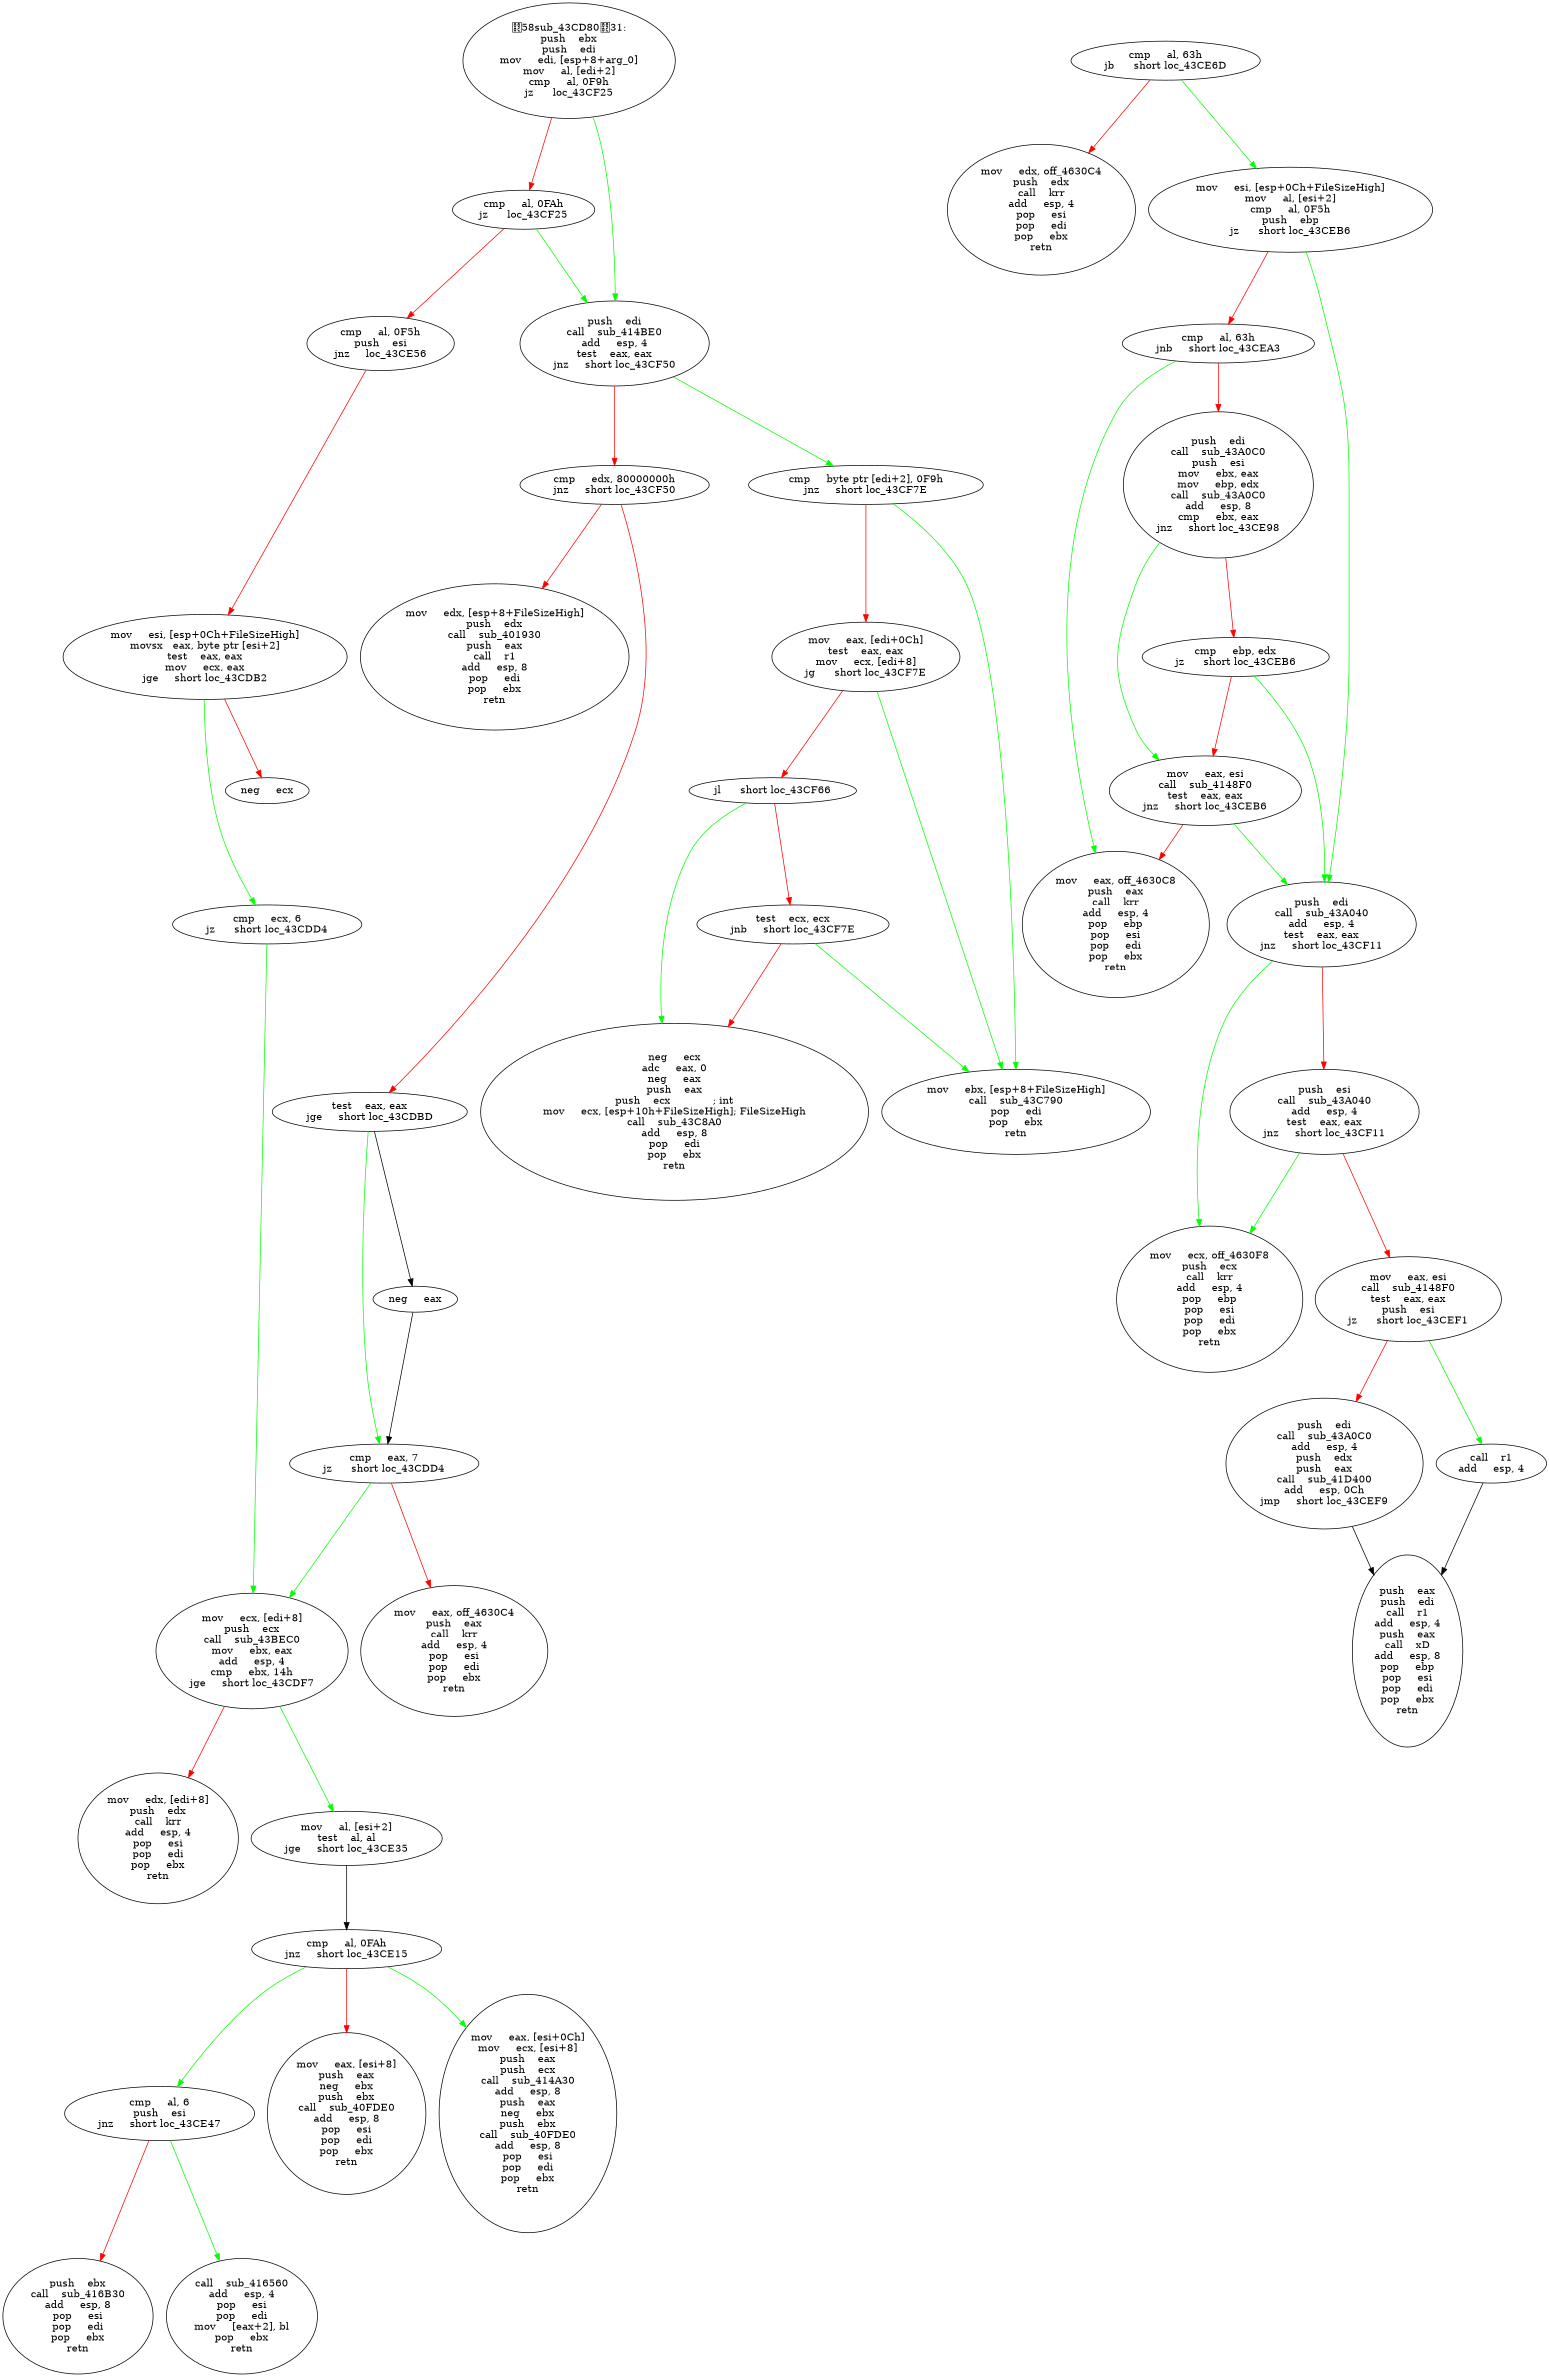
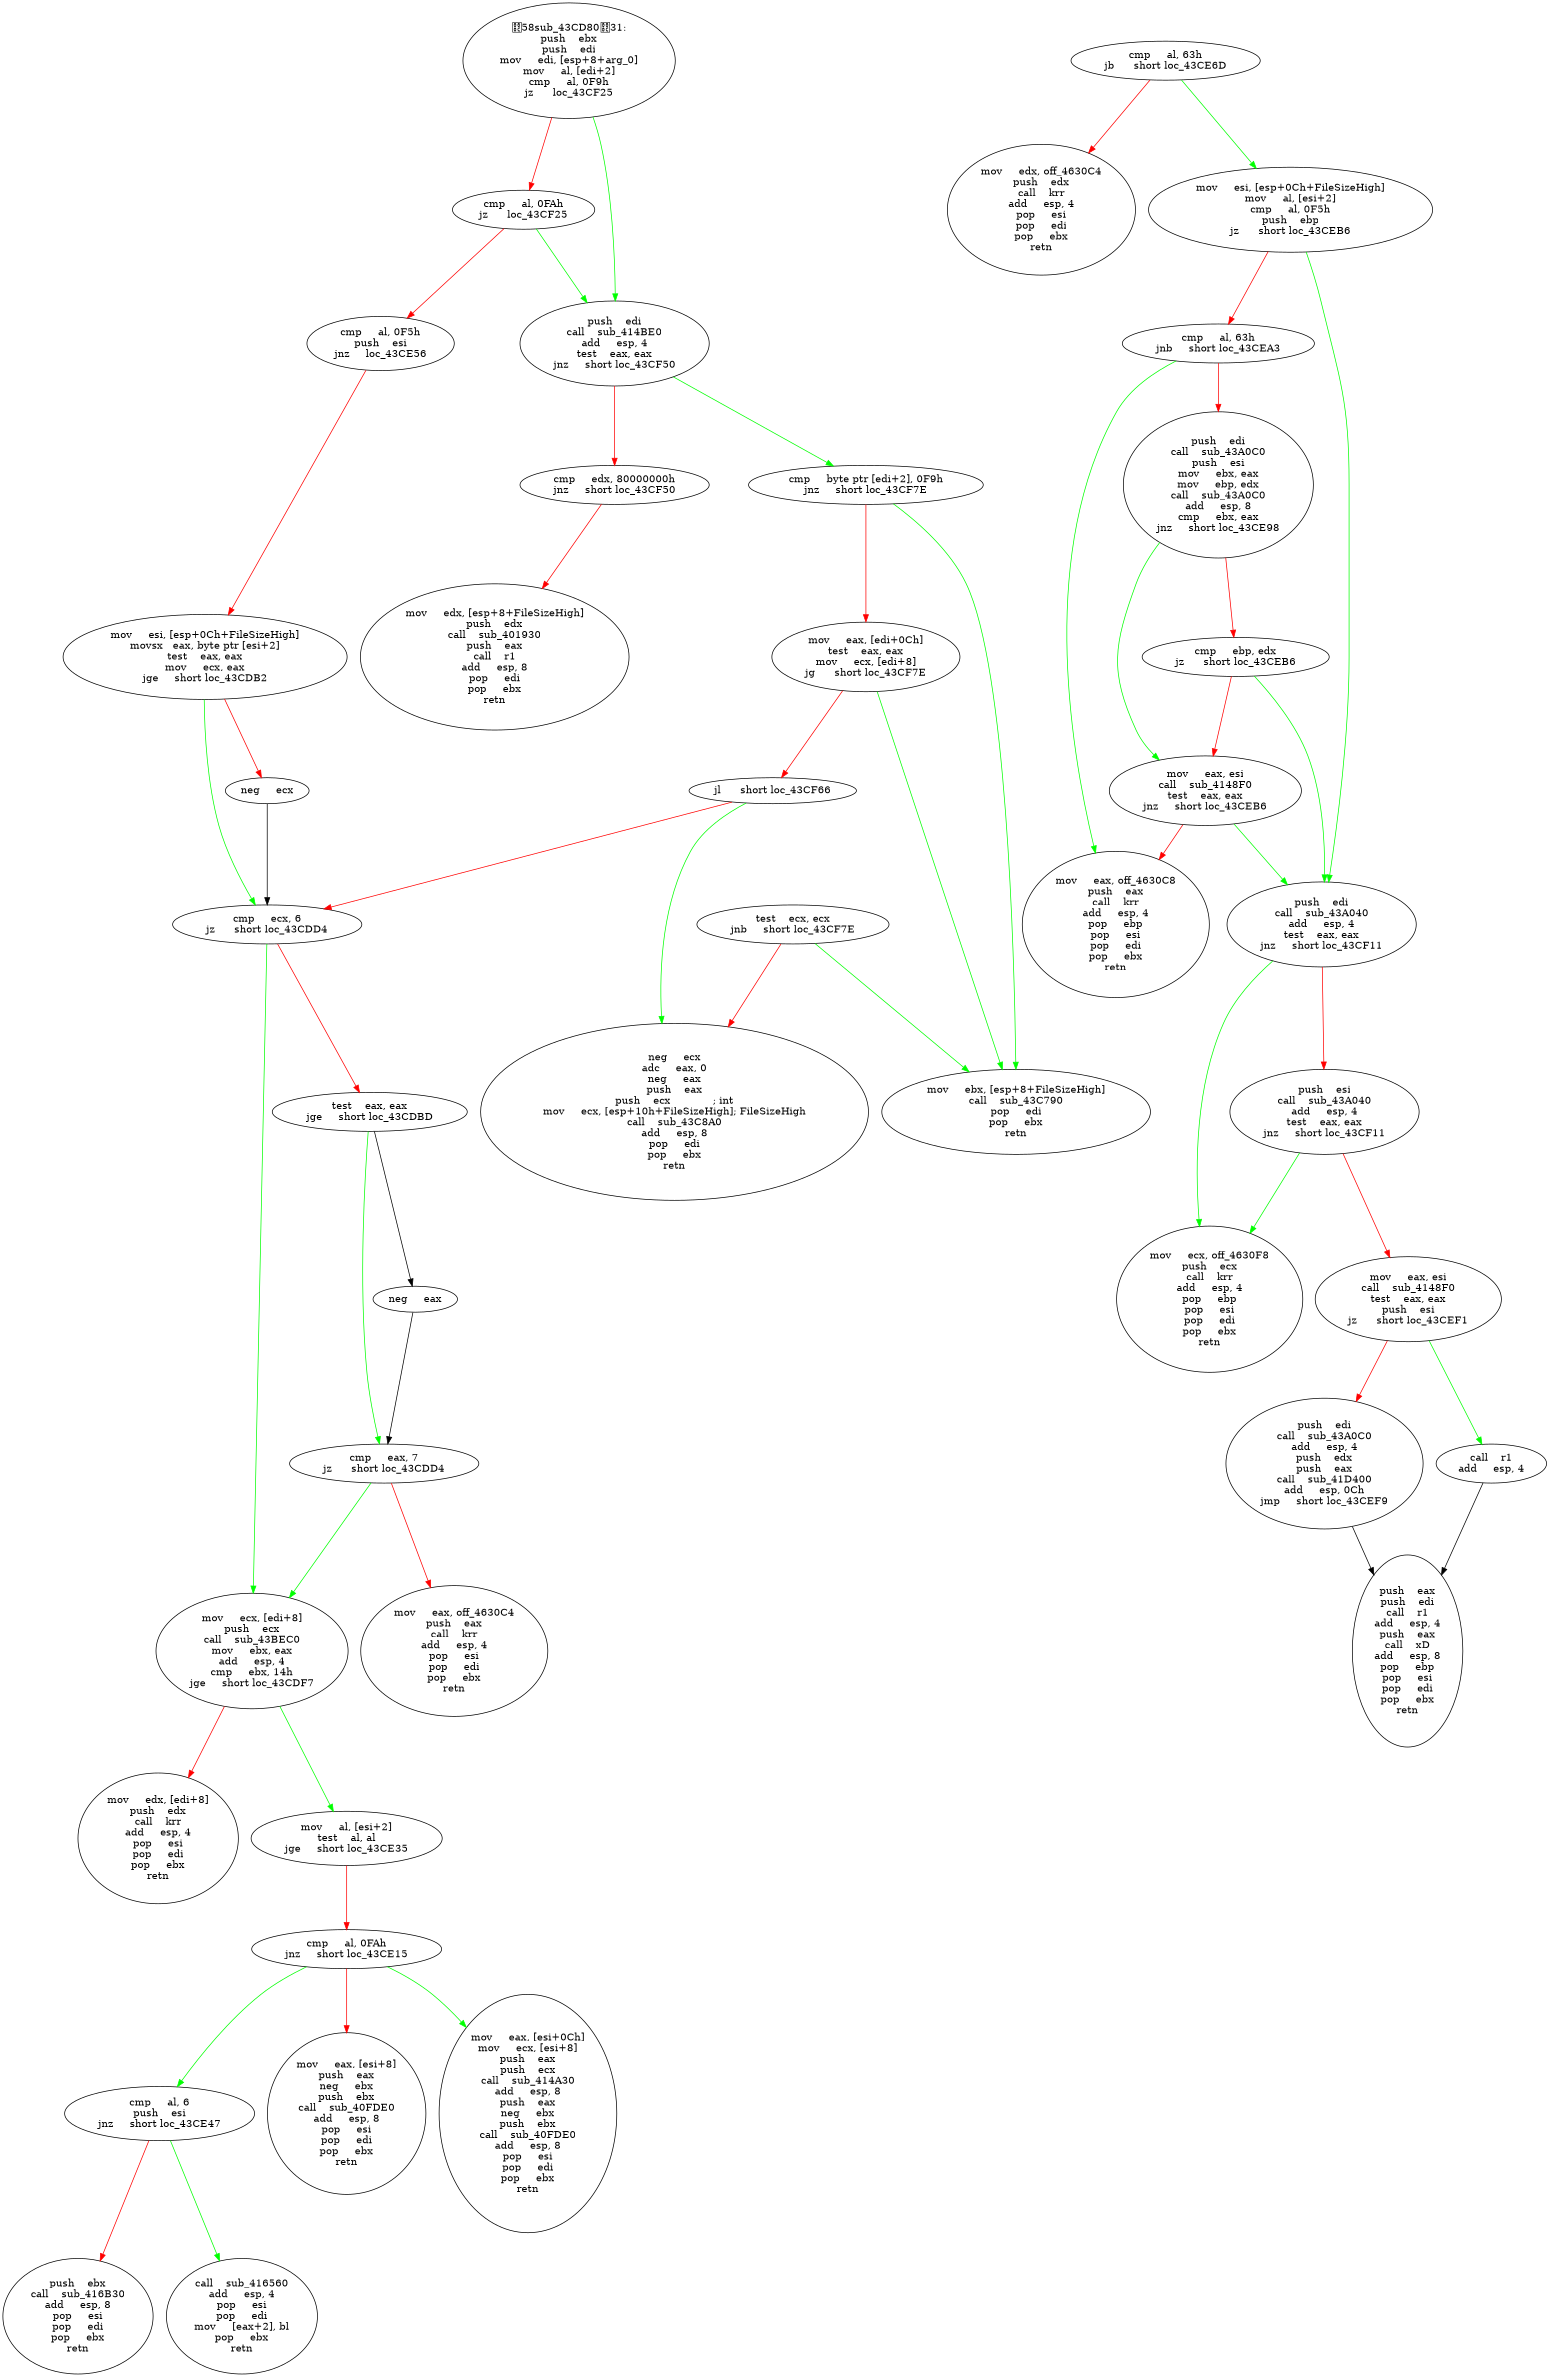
(595, 824) -> (317, 1015)
none -> (267, 851)
(782, 851) -> (532, 855)
(347, 1894) -> (347, 1894)
